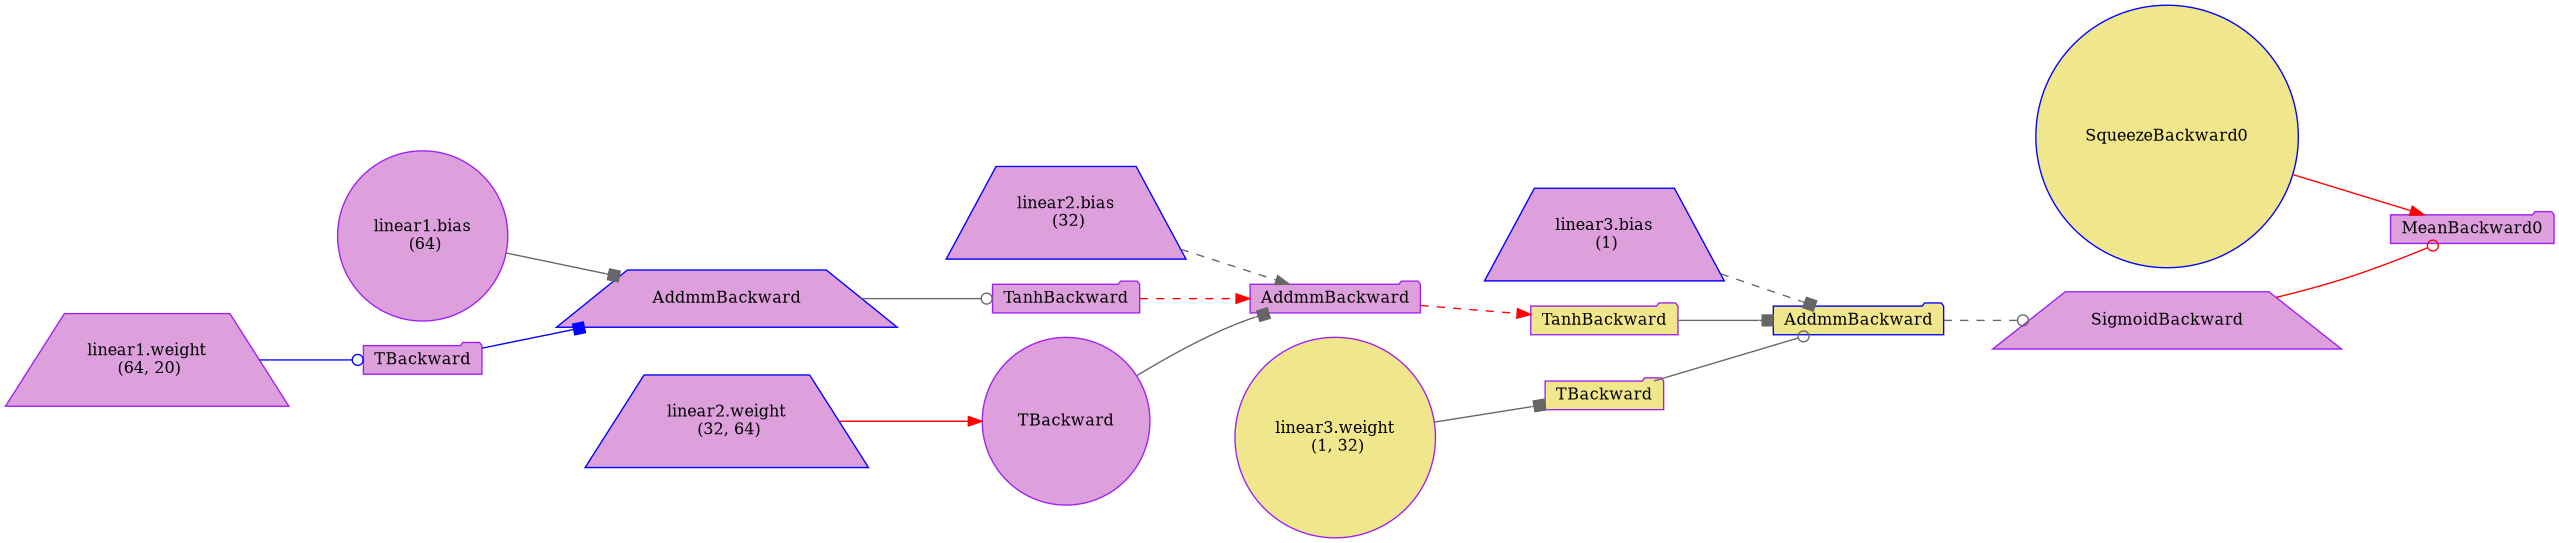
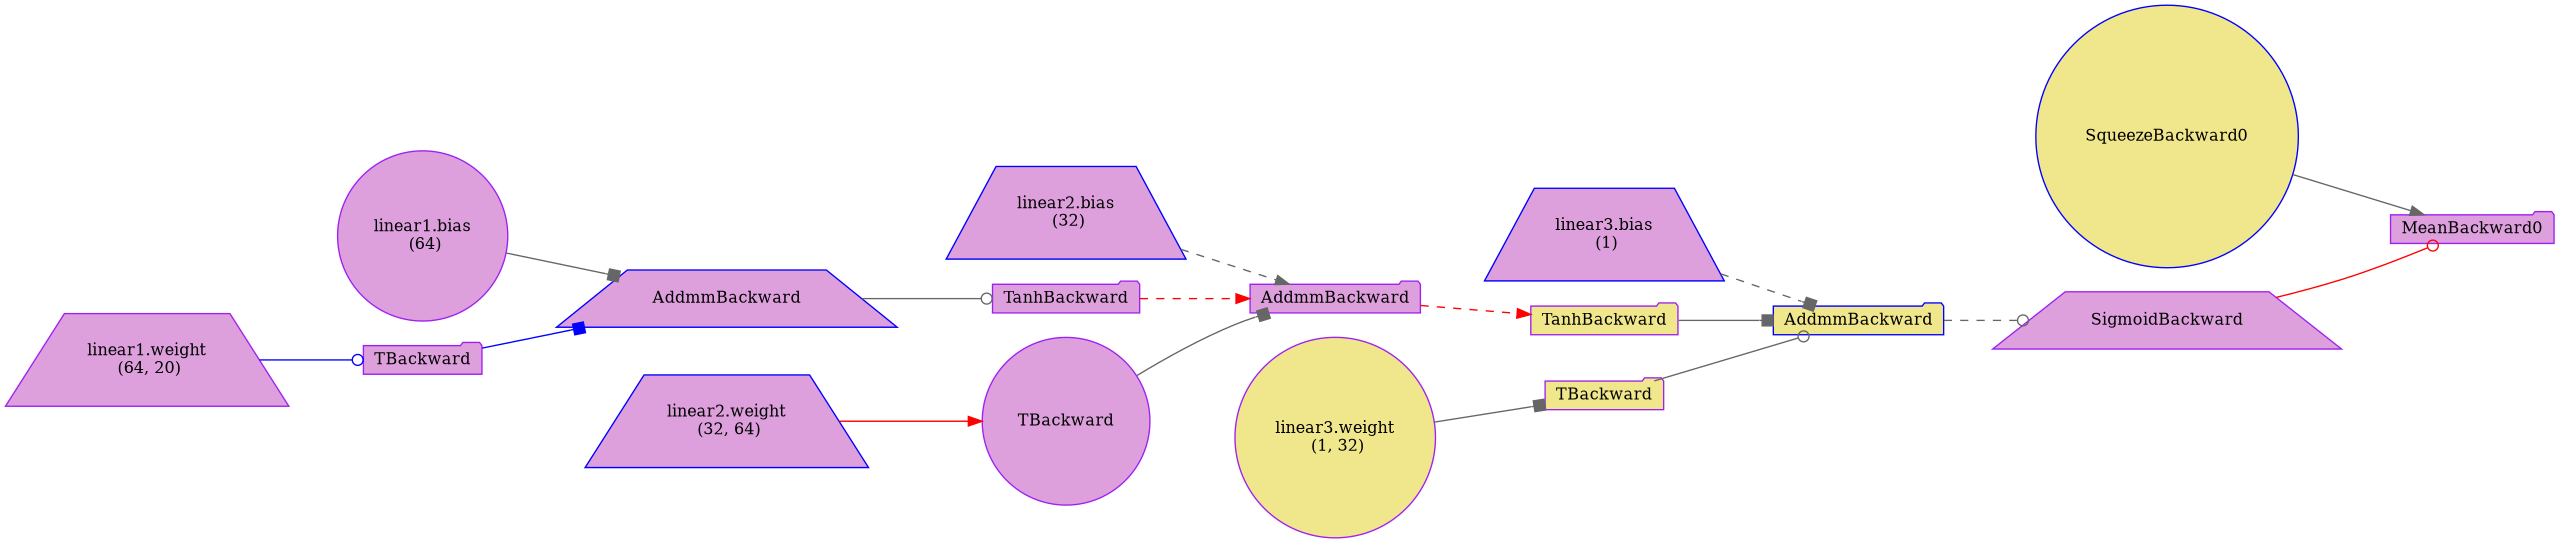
(2352, 193) -> (2352, 193)
